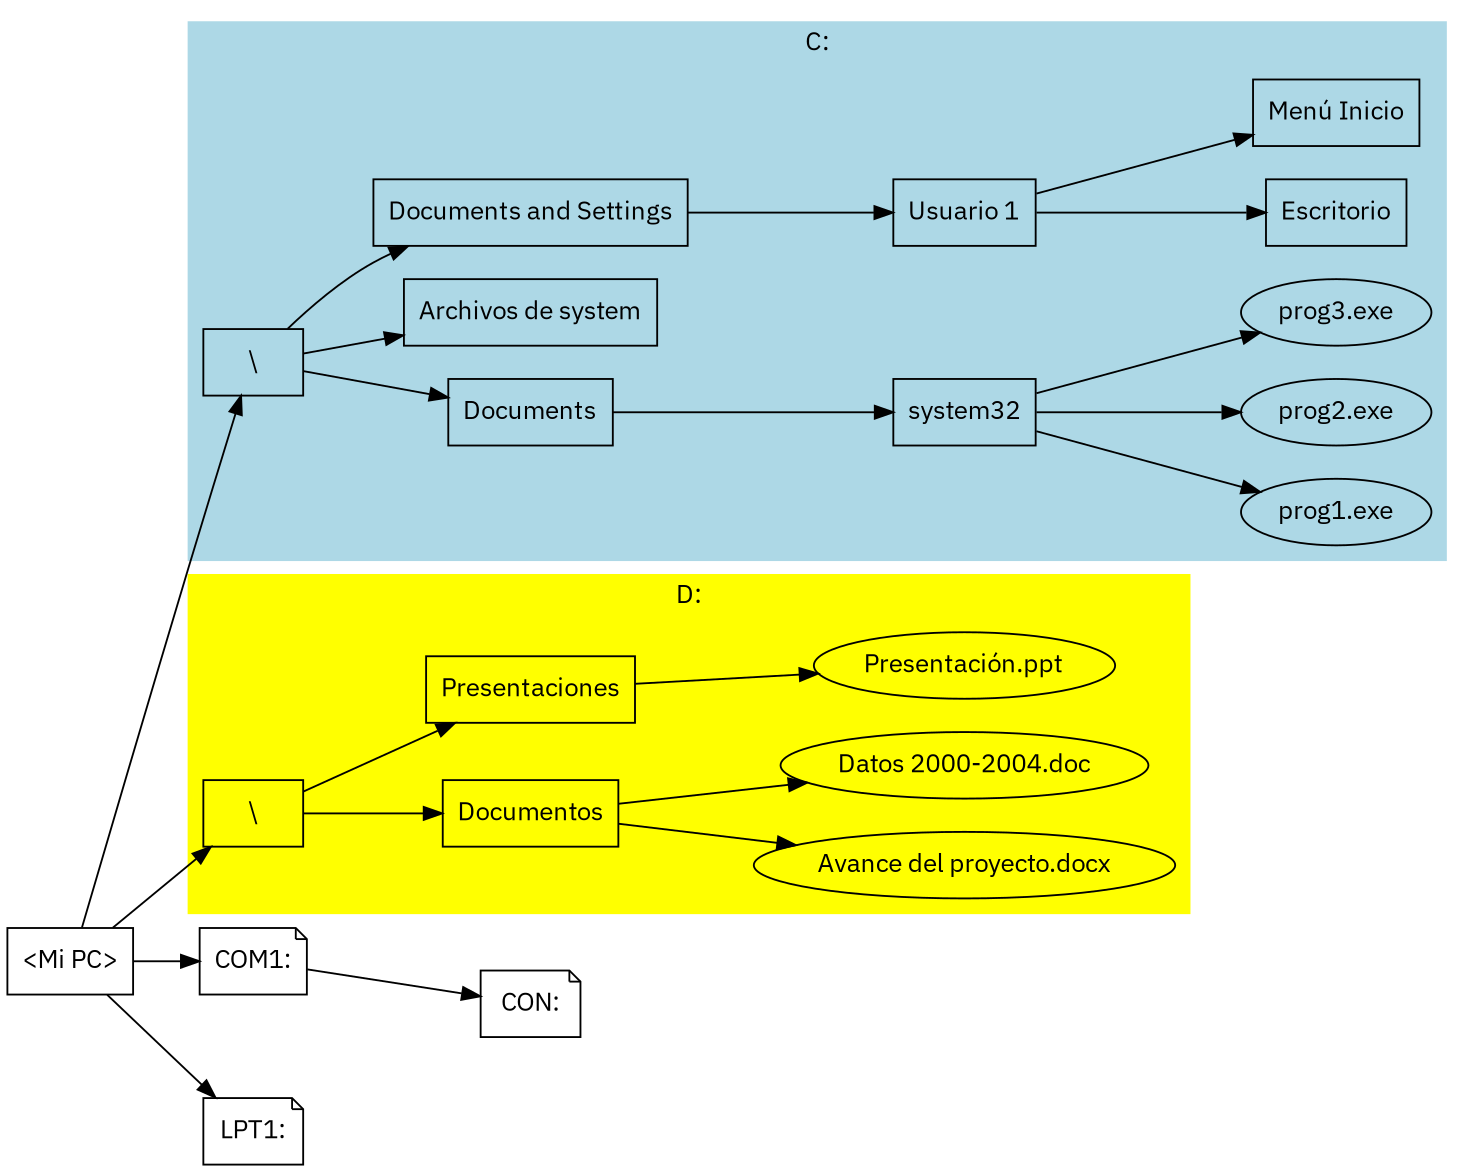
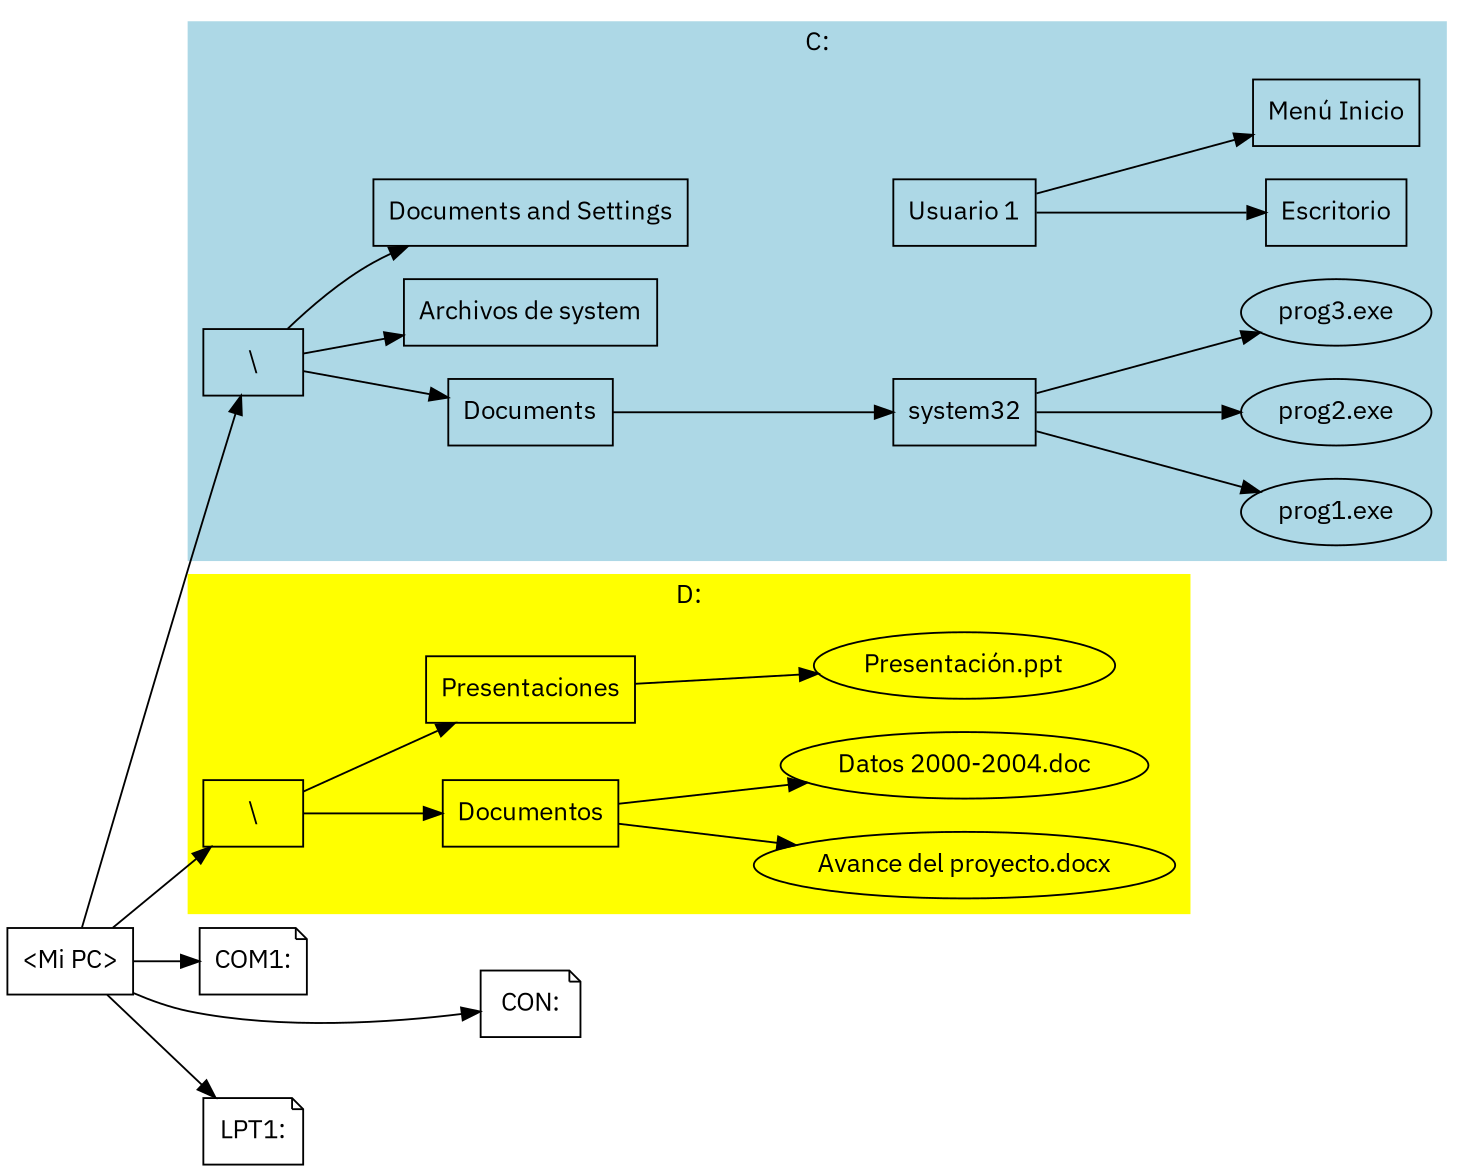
(781, 213) -> none
(384, 981) -> (296, 1023)
